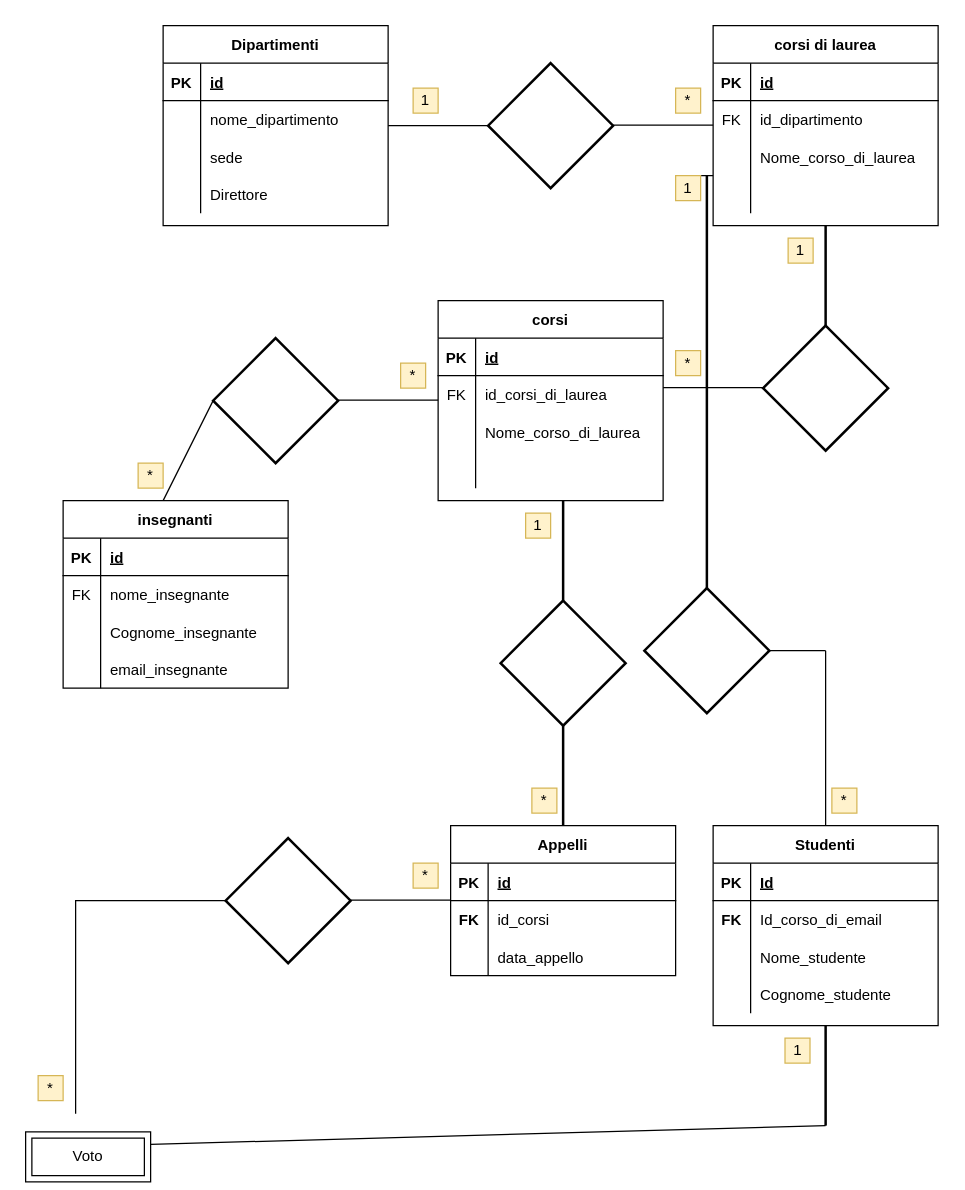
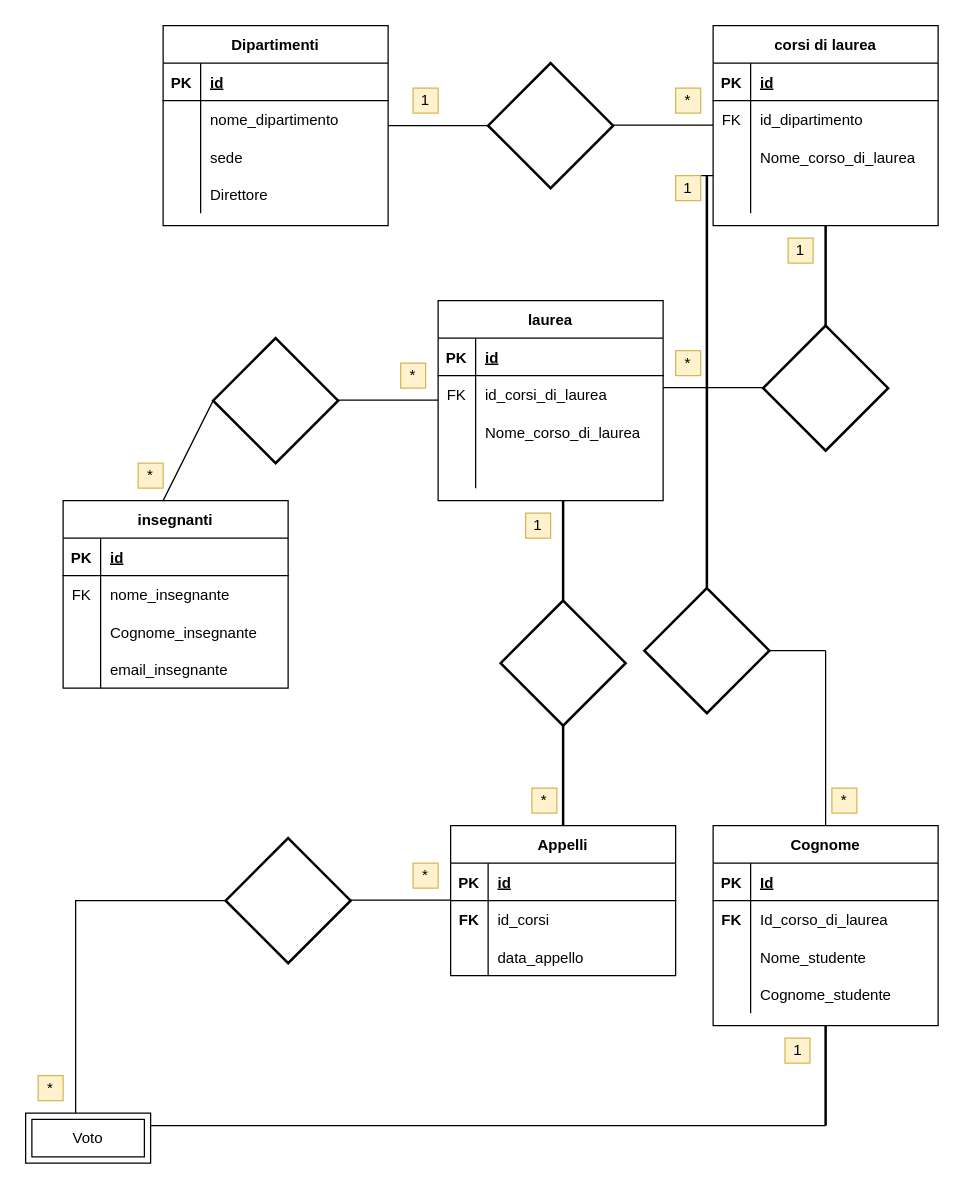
(550, 320) -> (550, 320)
(825, 845) -> (825, 845)
(826, 920) -> (832, 920)
(88, 1157) -> (88, 1138)
